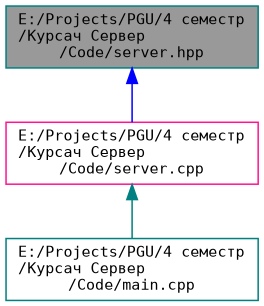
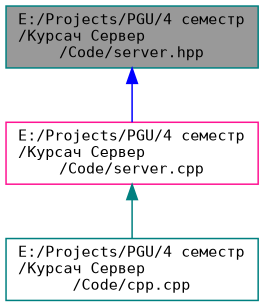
(132, 269) -> (132, 269)
